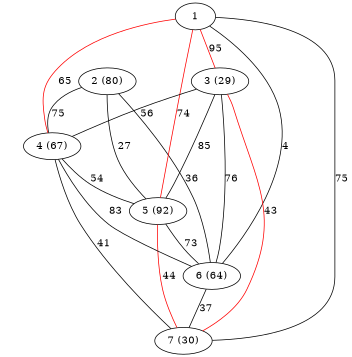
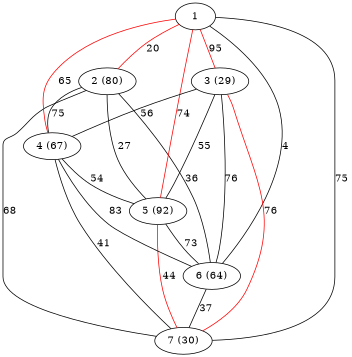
none -> (146, 43)
(205, 146) -> (205, 146)
(271, 211) -> (271, 211)
none -> (3, 245)
